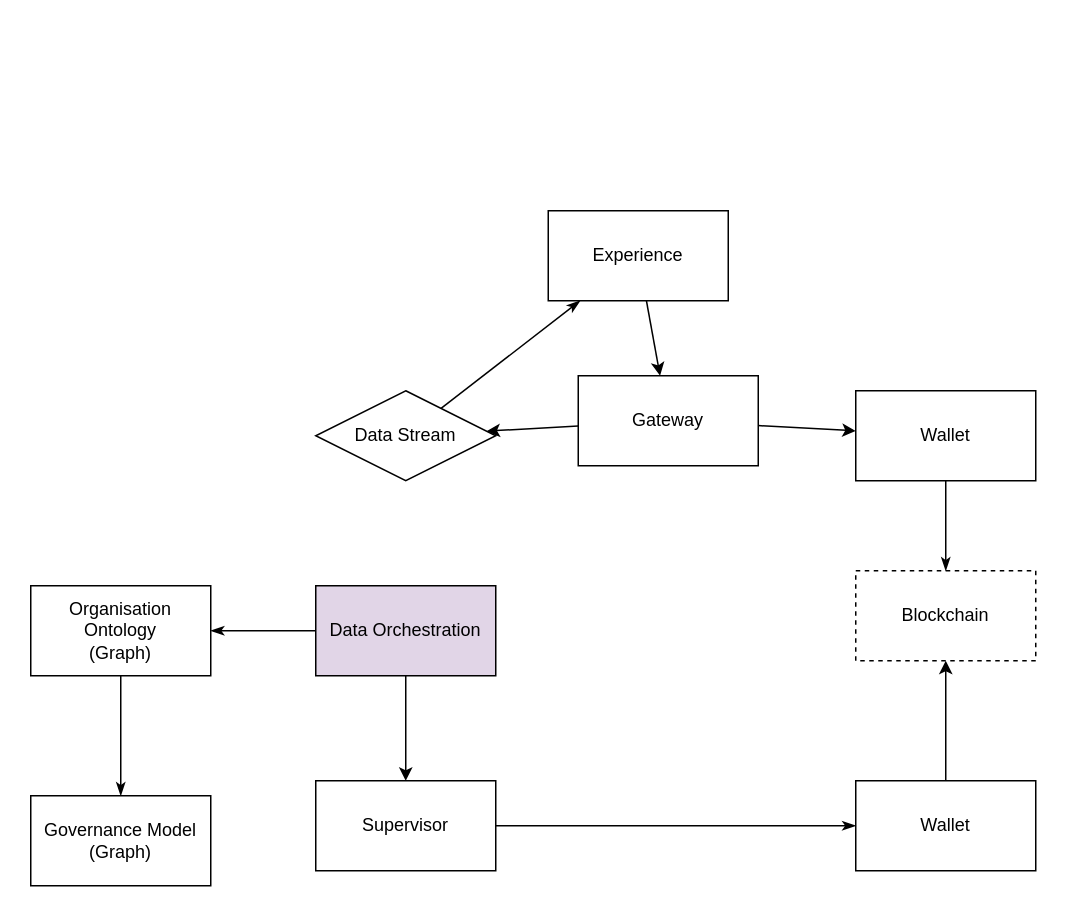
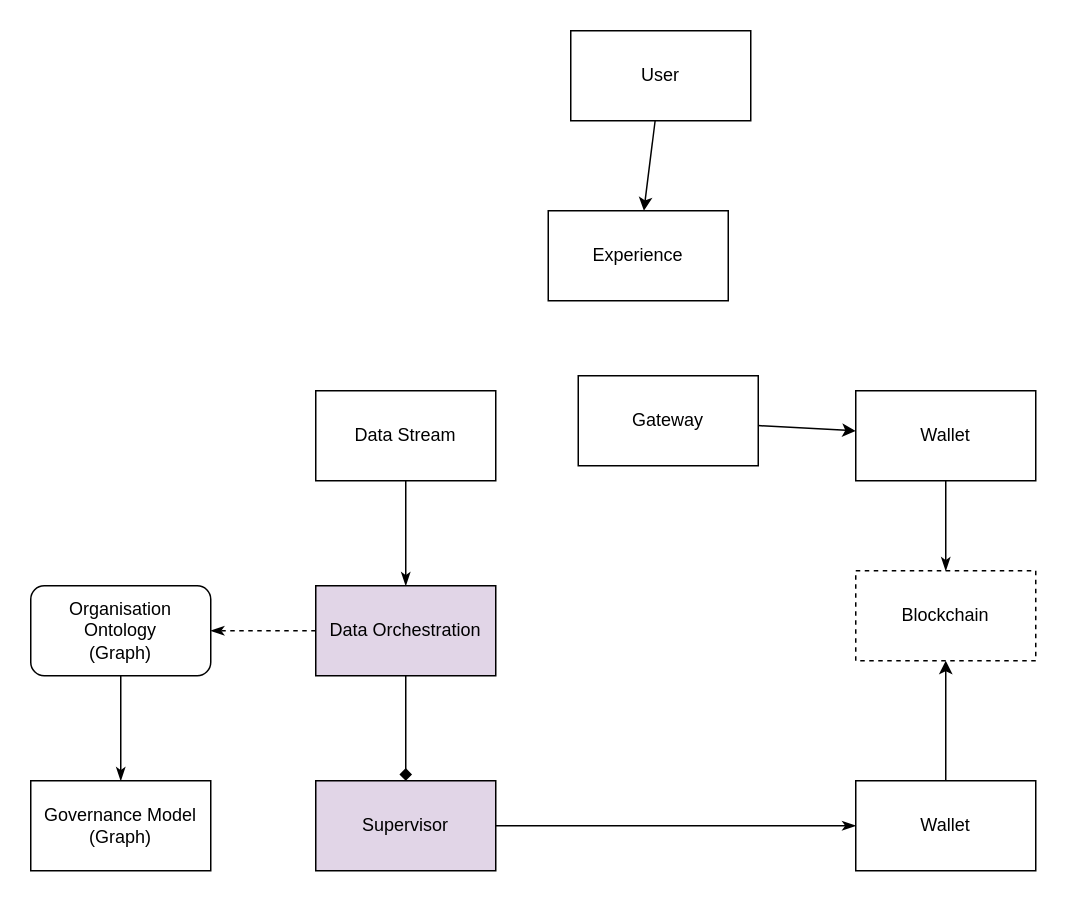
none -> (661, 76)
none -> (650, 161)
(652, 334) -> none
(507, 358) -> (406, 528)
(537, 428) -> none
(406, 436) -> (406, 436)
(121, 631) -> (121, 631)
(269, 631) -> (269, 631)
(406, 769) -> (406, 768)
(406, 826) -> (406, 826)
(121, 841) -> (121, 826)
